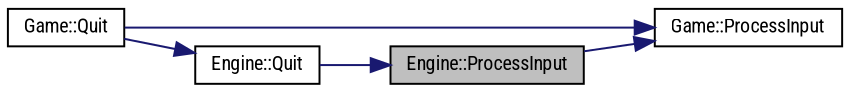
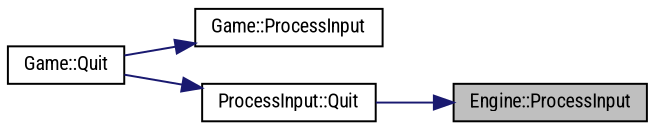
(610, 48) -> none
(257, 65) -> (289, 103)
